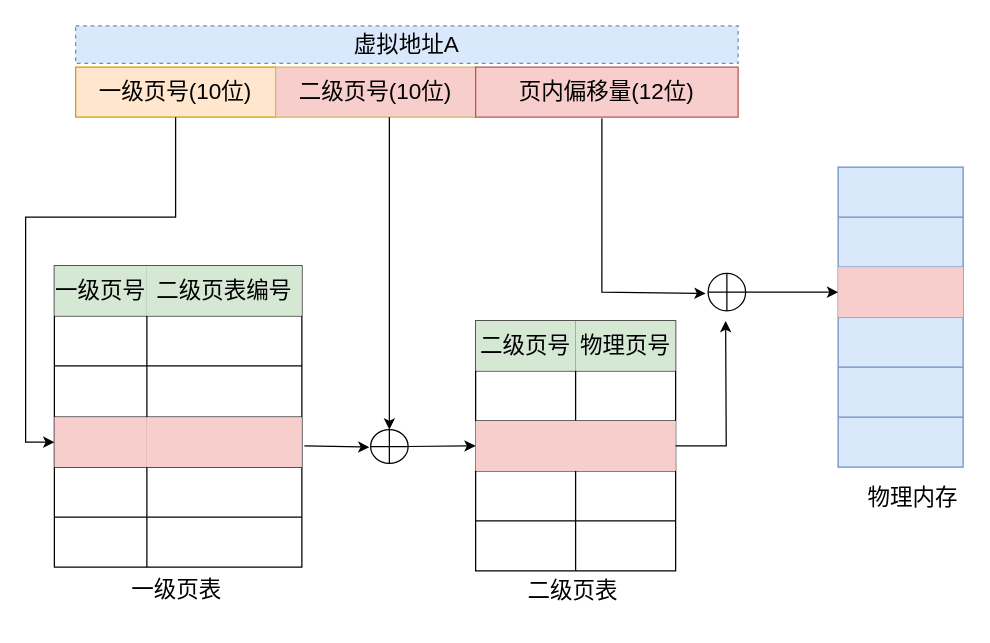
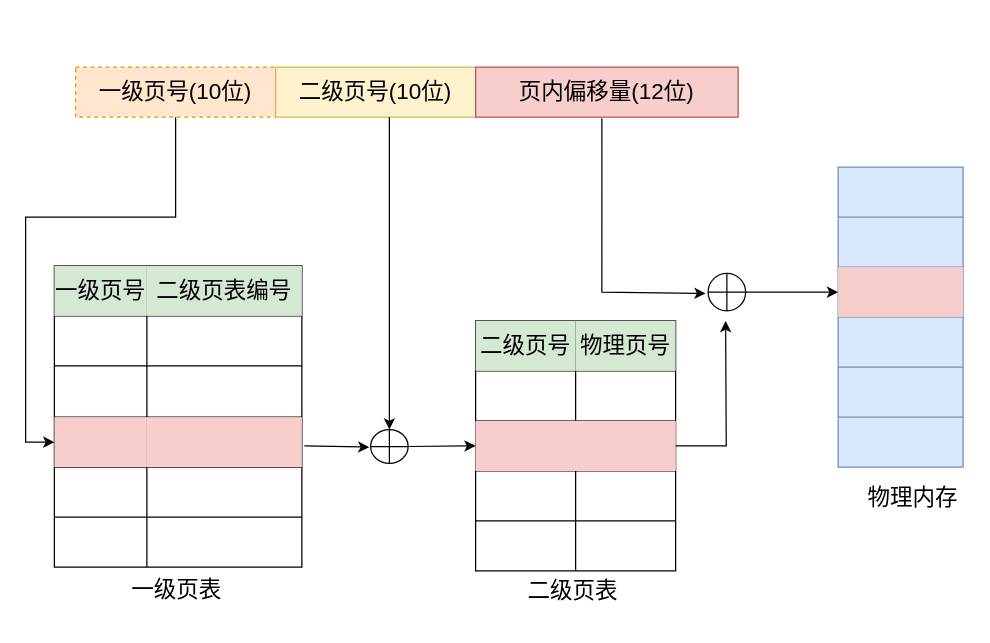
(407, 44) -> none
(176, 92) -> (176, 92)
(376, 92) -> (376, 92)
